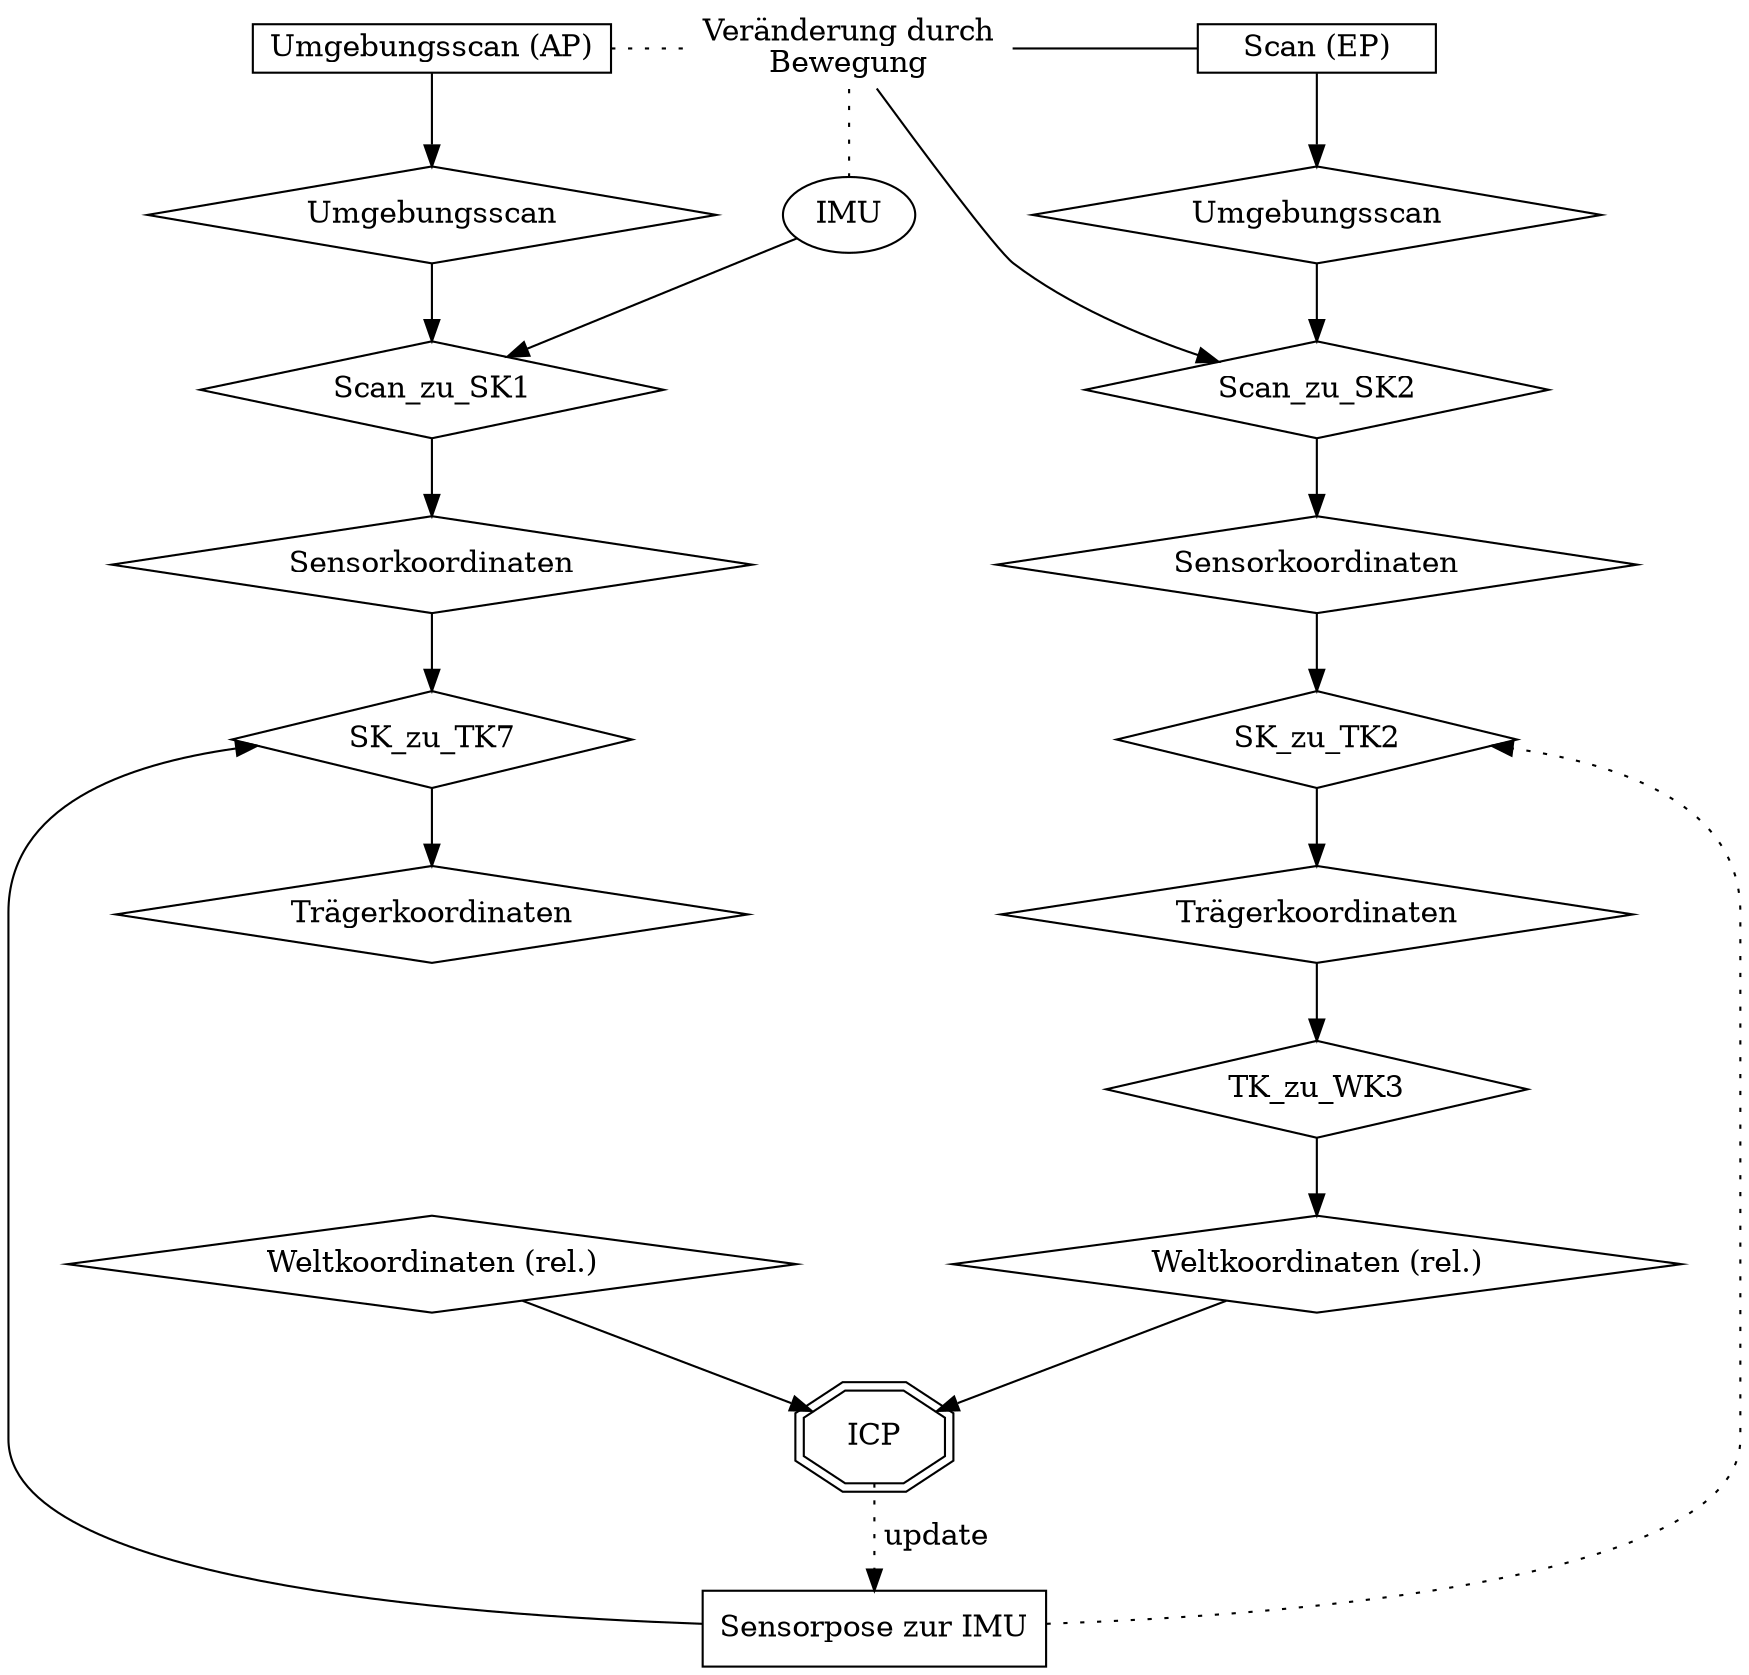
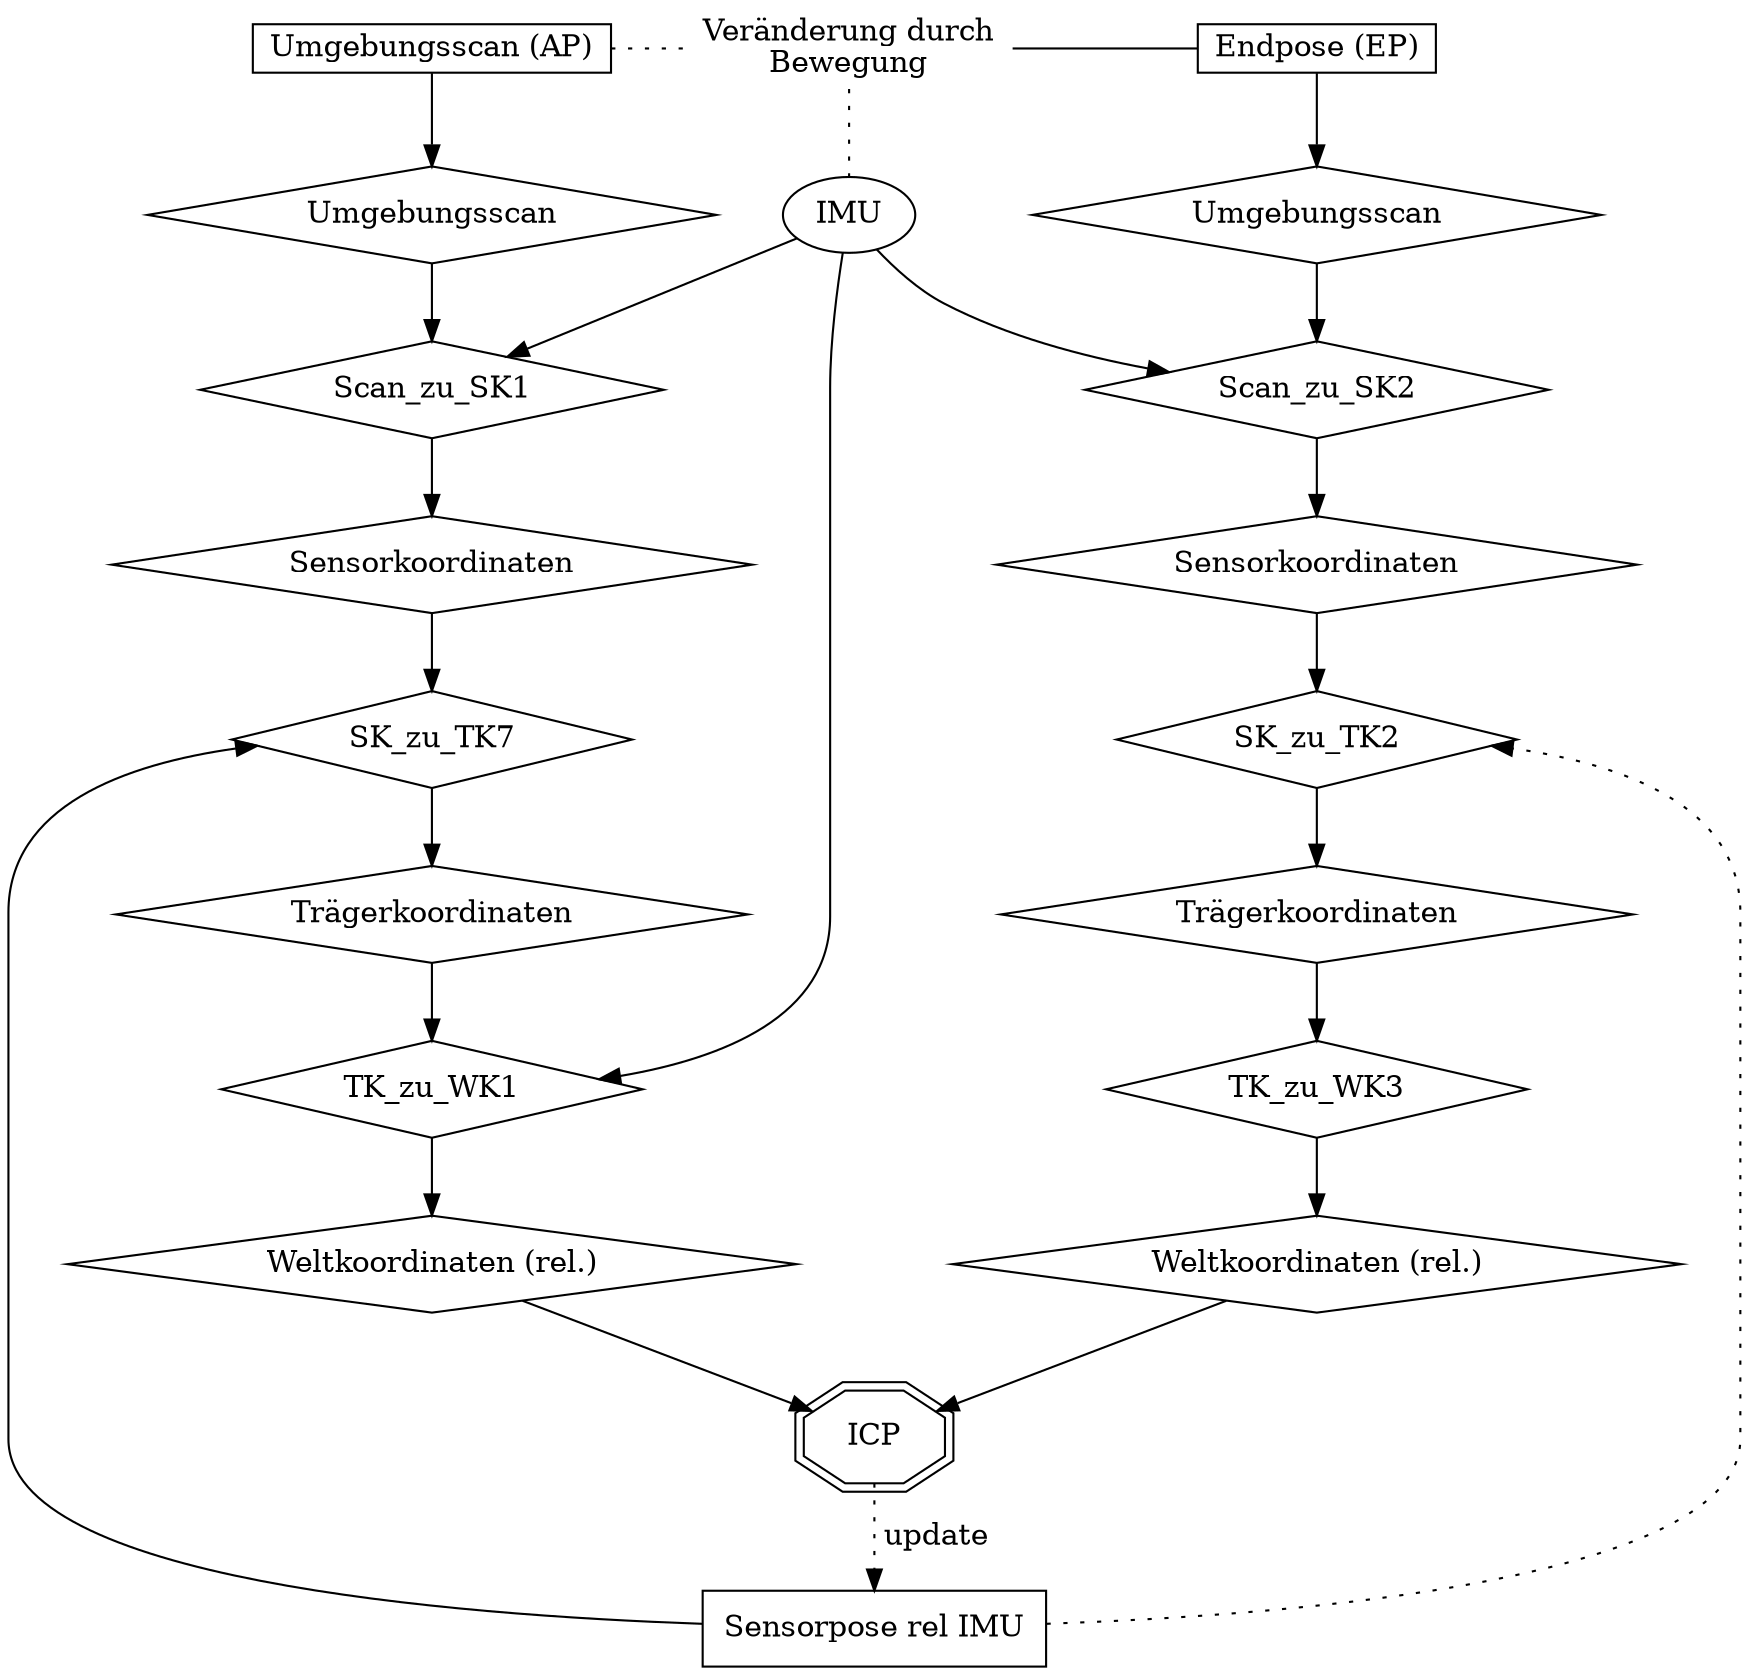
(1317, 48) -> (1317, 48)
(1008, 258) -> (1003, 329)
none -> (432, 1089)
(874, 1629) -> (874, 1629)
